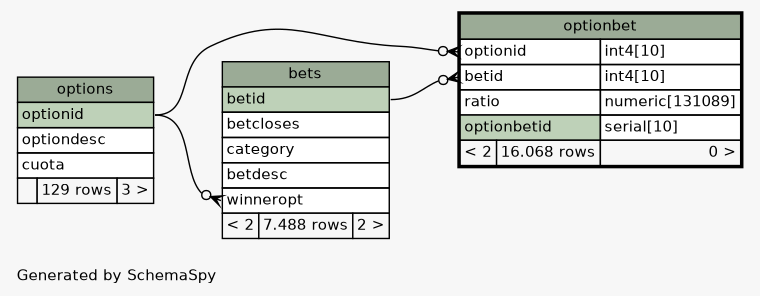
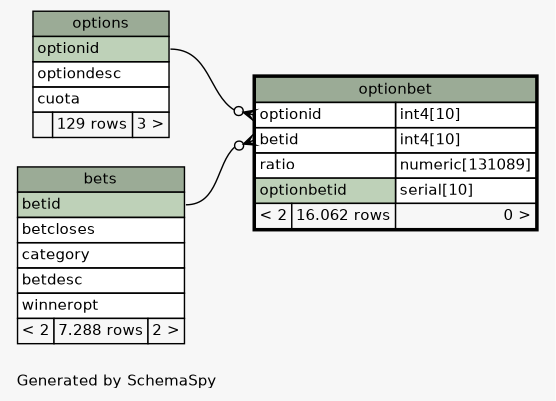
(186, 148) -> none
(548, 152) -> (344, 215)
(306, 225) -> (101, 330)
